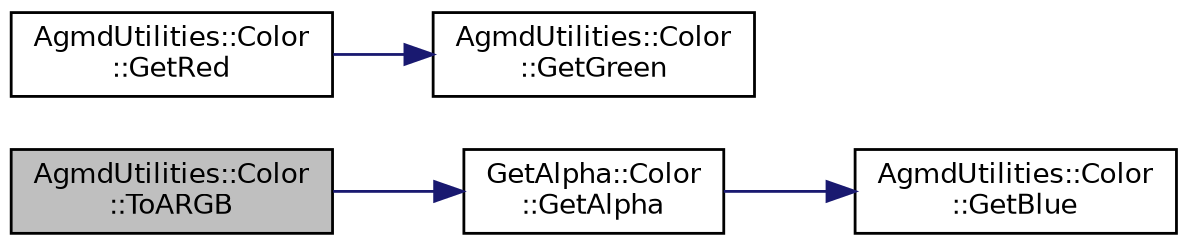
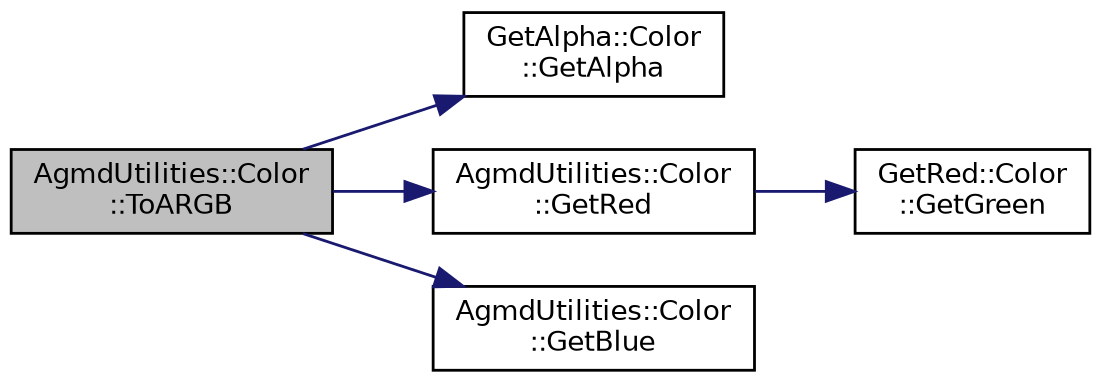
(594, 54) -> (972, 191)
none -> (369, 191)
(775, 191) -> (370, 256)
